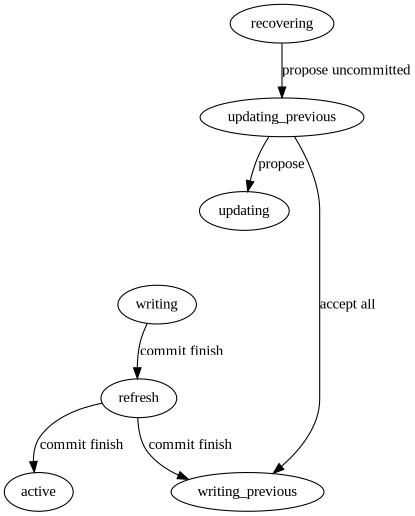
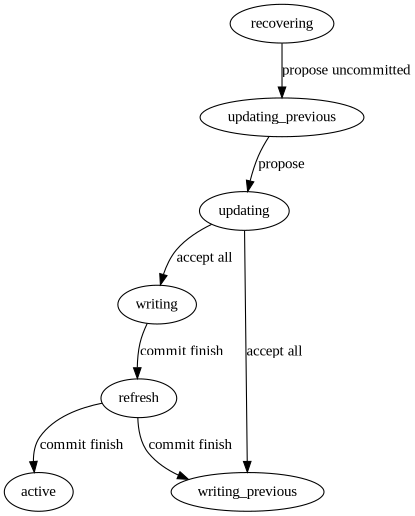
none -> (182, 244)
(320, 305) -> (246, 346)
